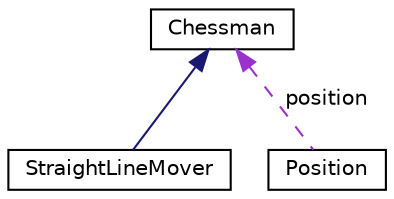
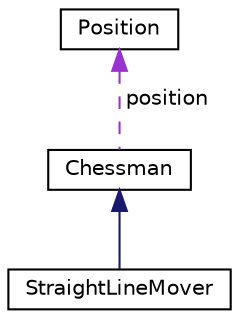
(281, 108) -> (120, 110)
